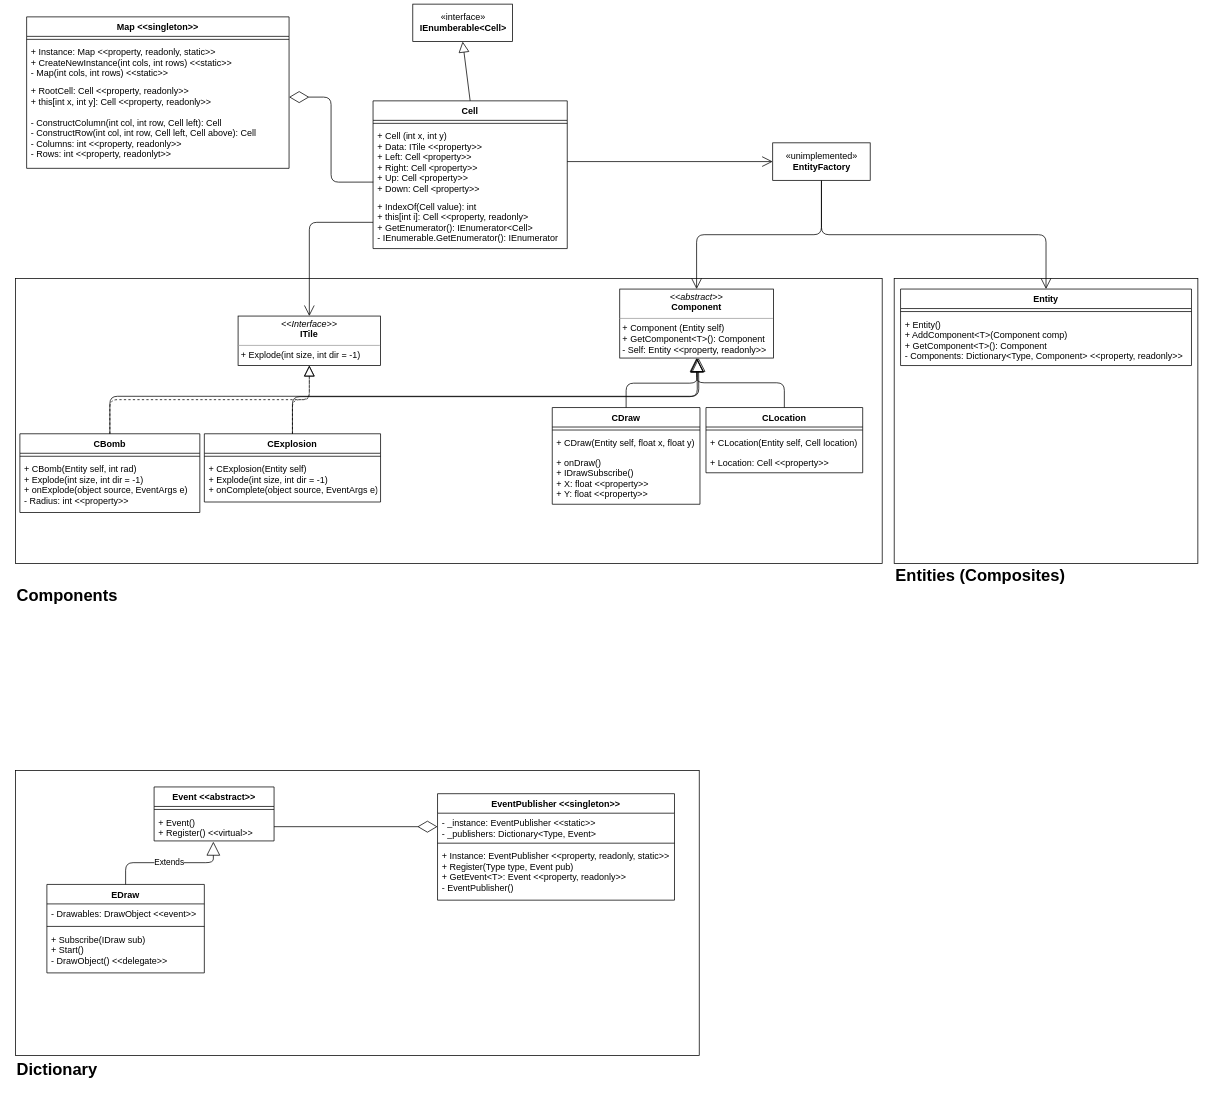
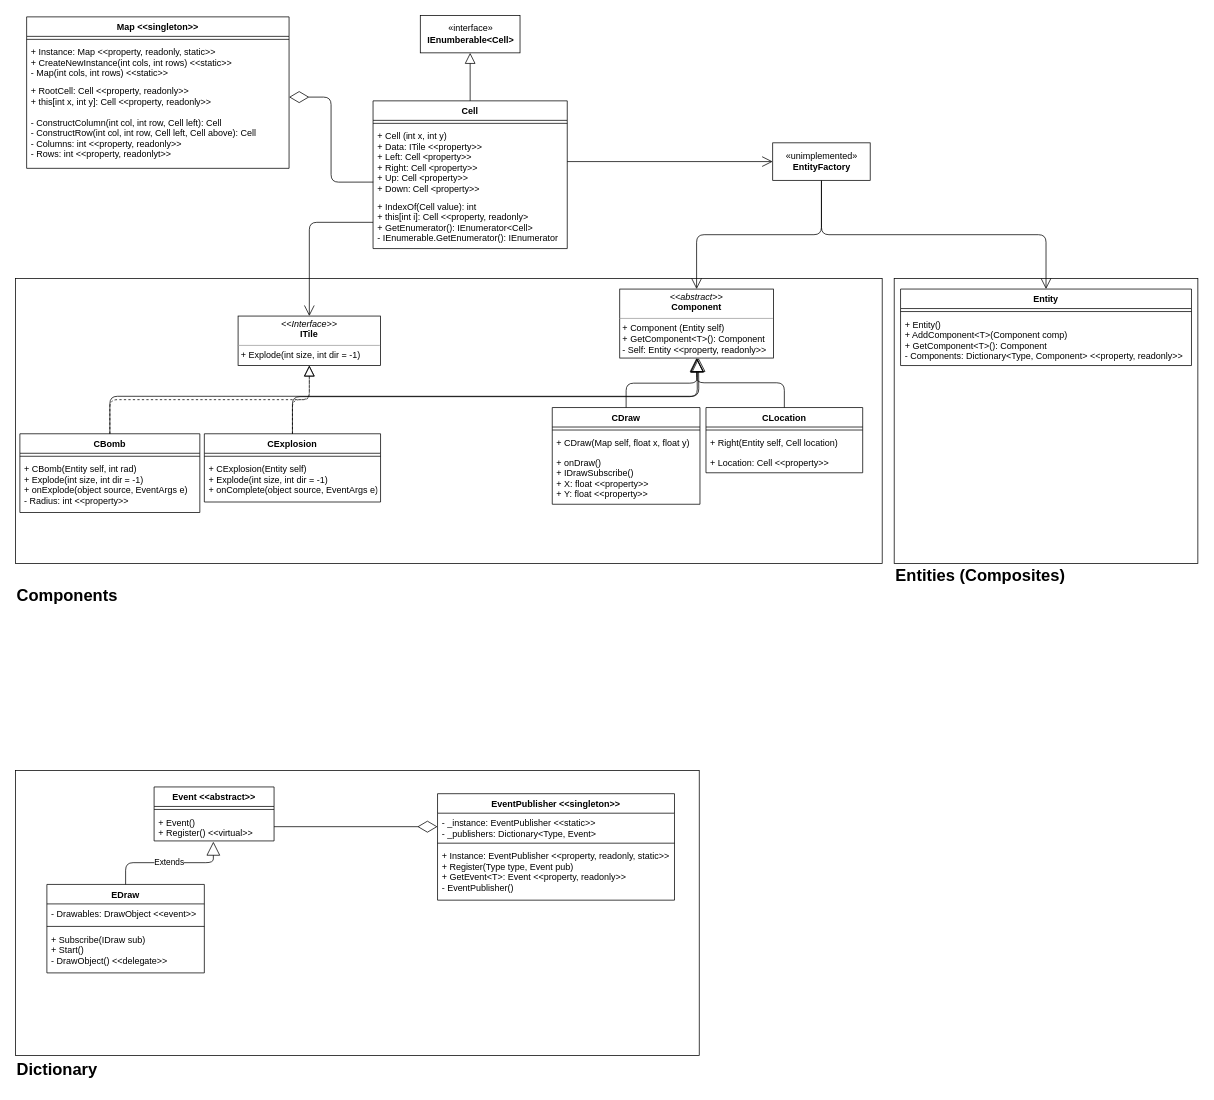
(463, 23) -> (470, 34)
(638, 443) -> (632, 443)
(794, 443) -> (784, 443)
